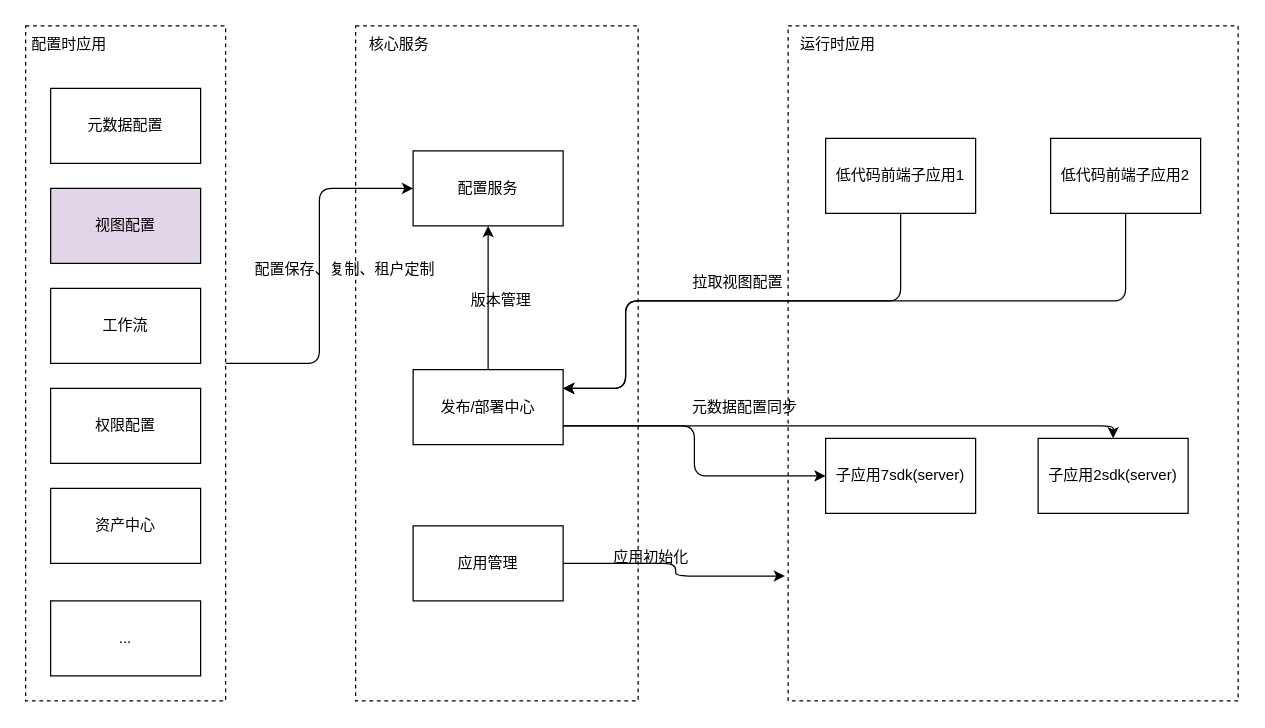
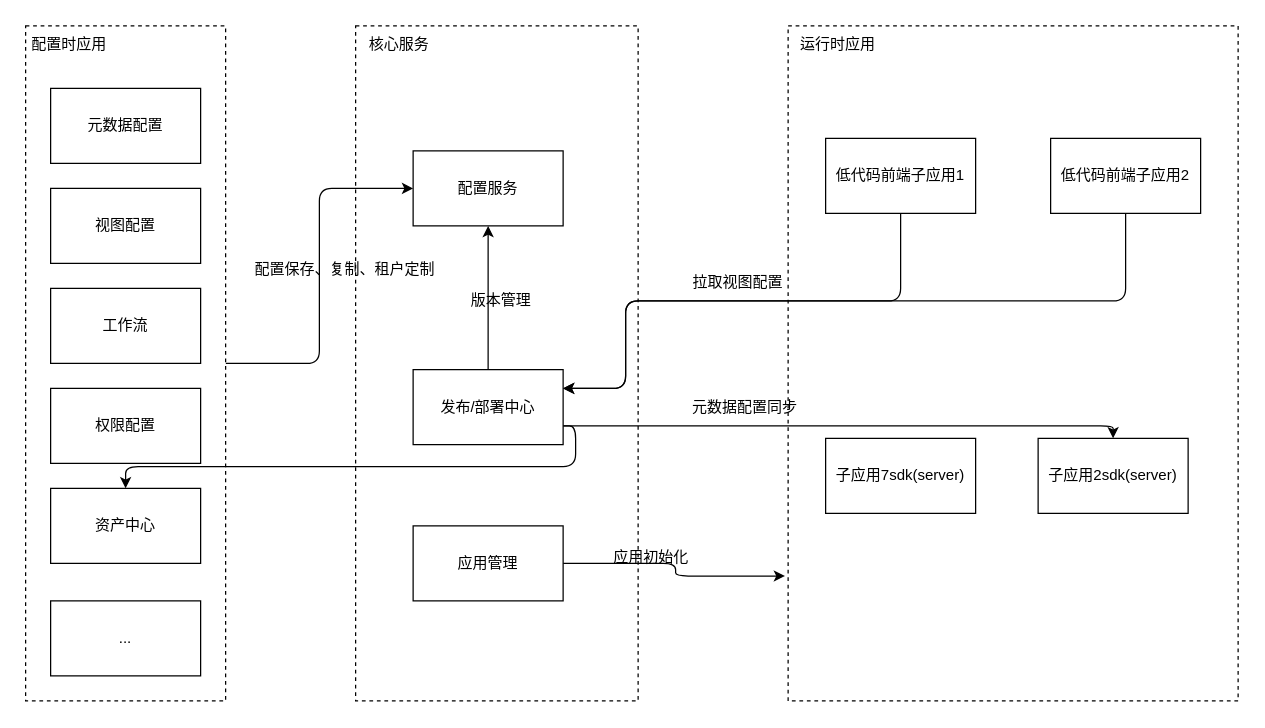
(126, 226) -> (126, 226)
(738, 476) -> (360, 466)
